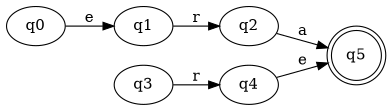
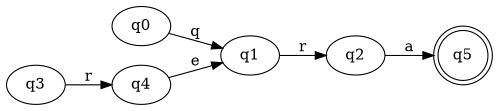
(90, 18) -> (196, 32)
(297, 72) -> (190, 72)
